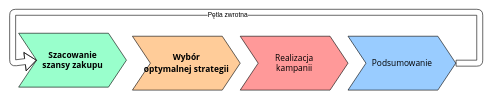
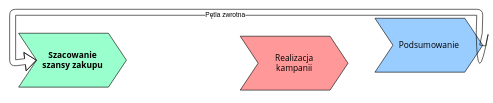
(186, 63) -> none
(402, 63) -> (429, 45)
